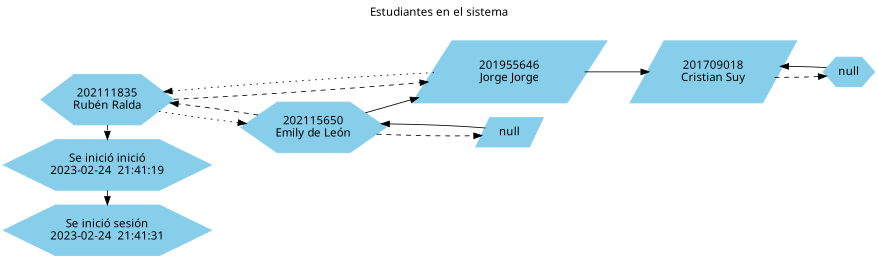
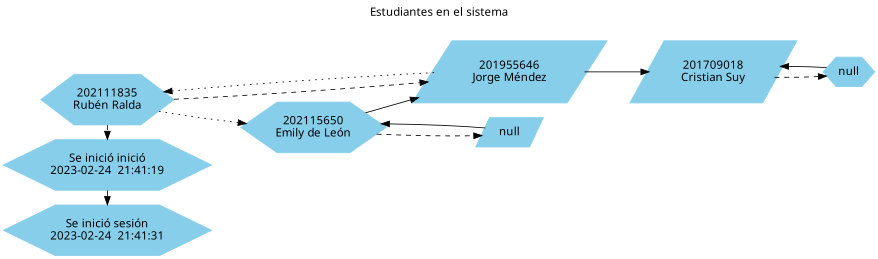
(510, 72) -> (510, 72)
(218, 109) -> none
